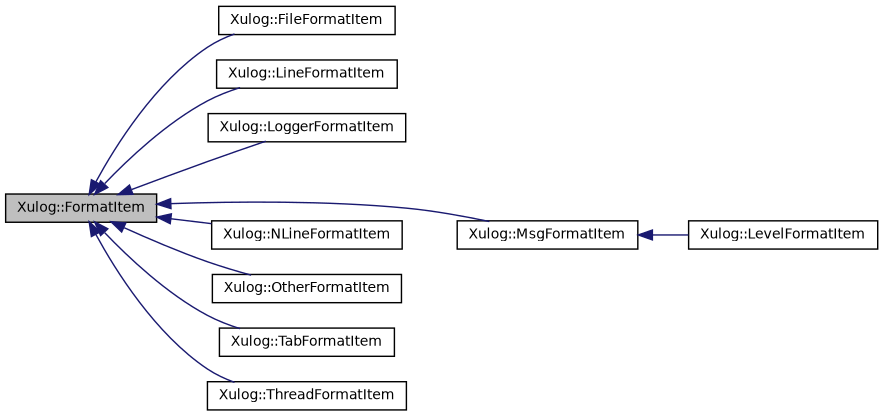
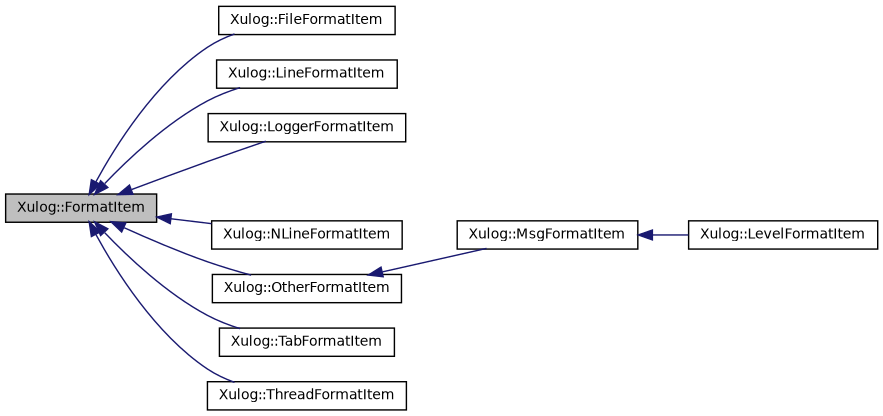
(331, 203) -> (434, 260)
